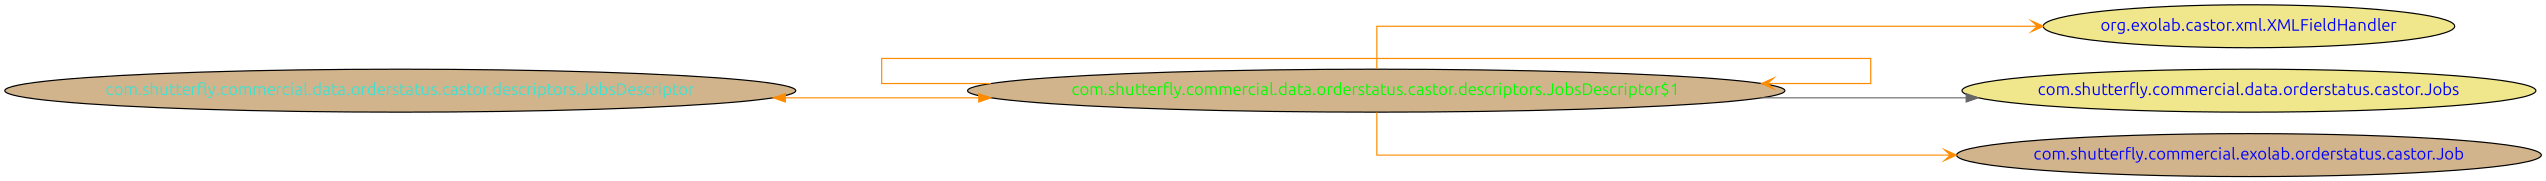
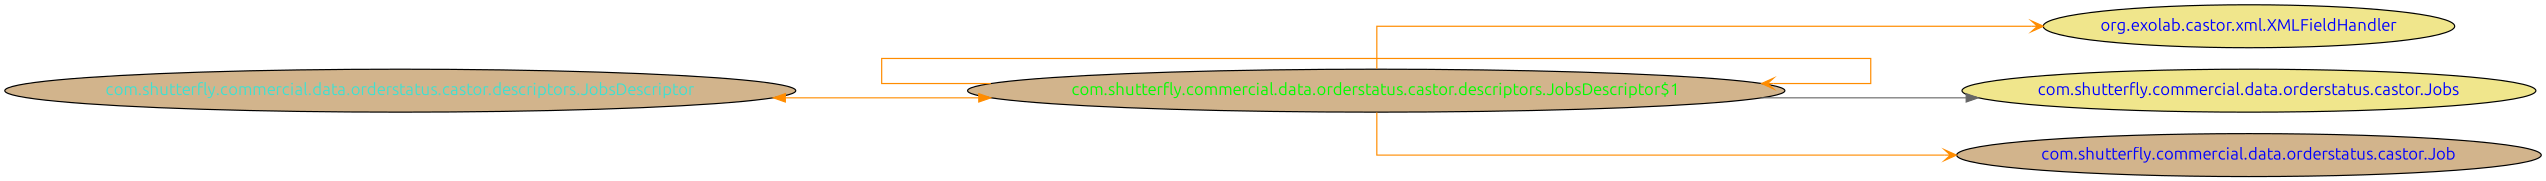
(2249, 155) -> (2249, 155)
